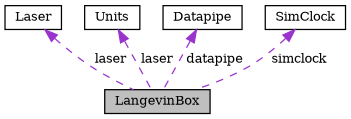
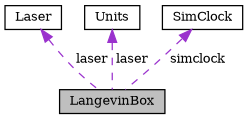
(203, 18) -> none
